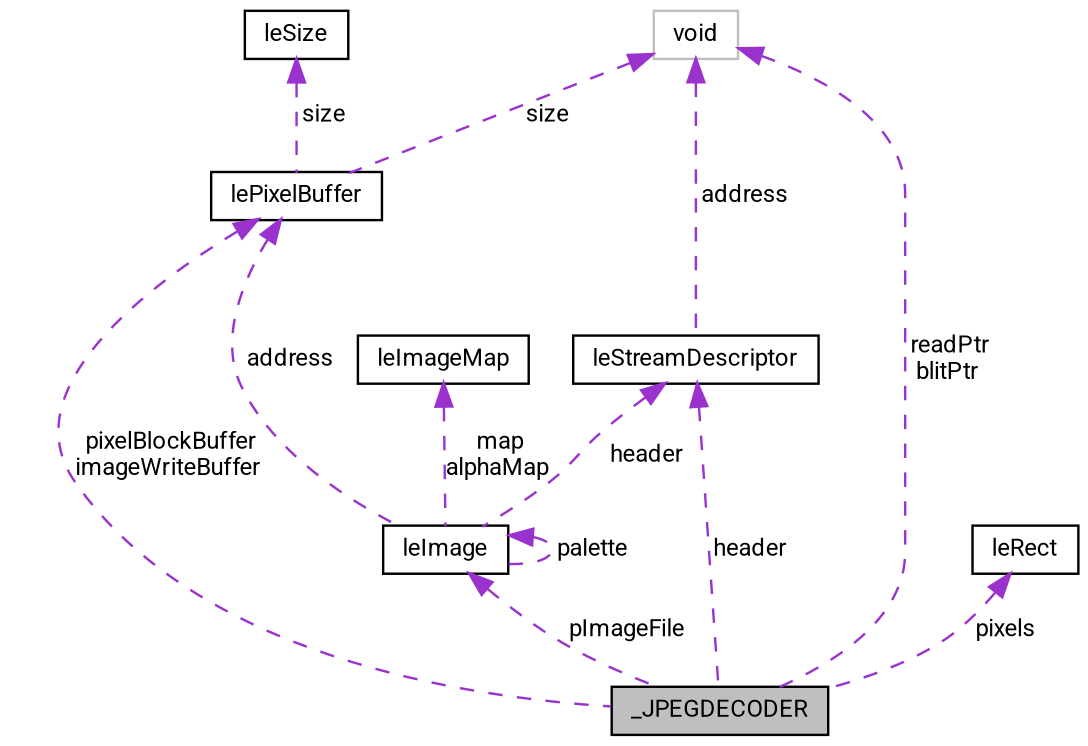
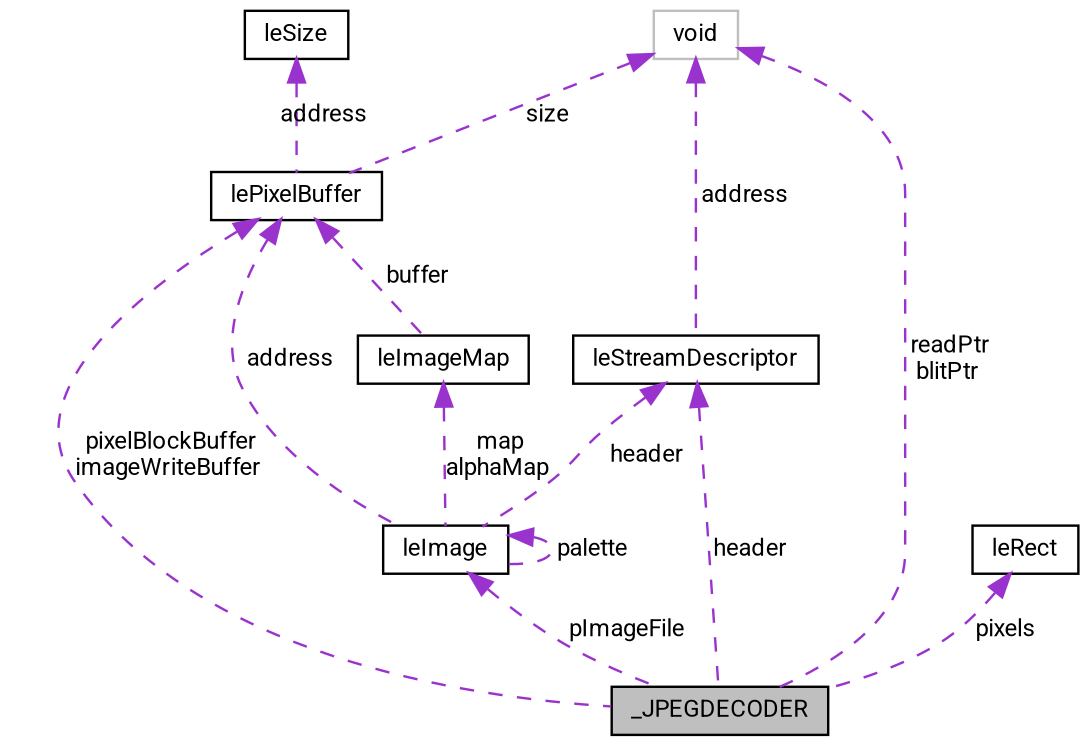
(322, 115) -> (322, 115)
none -> (378, 287)
